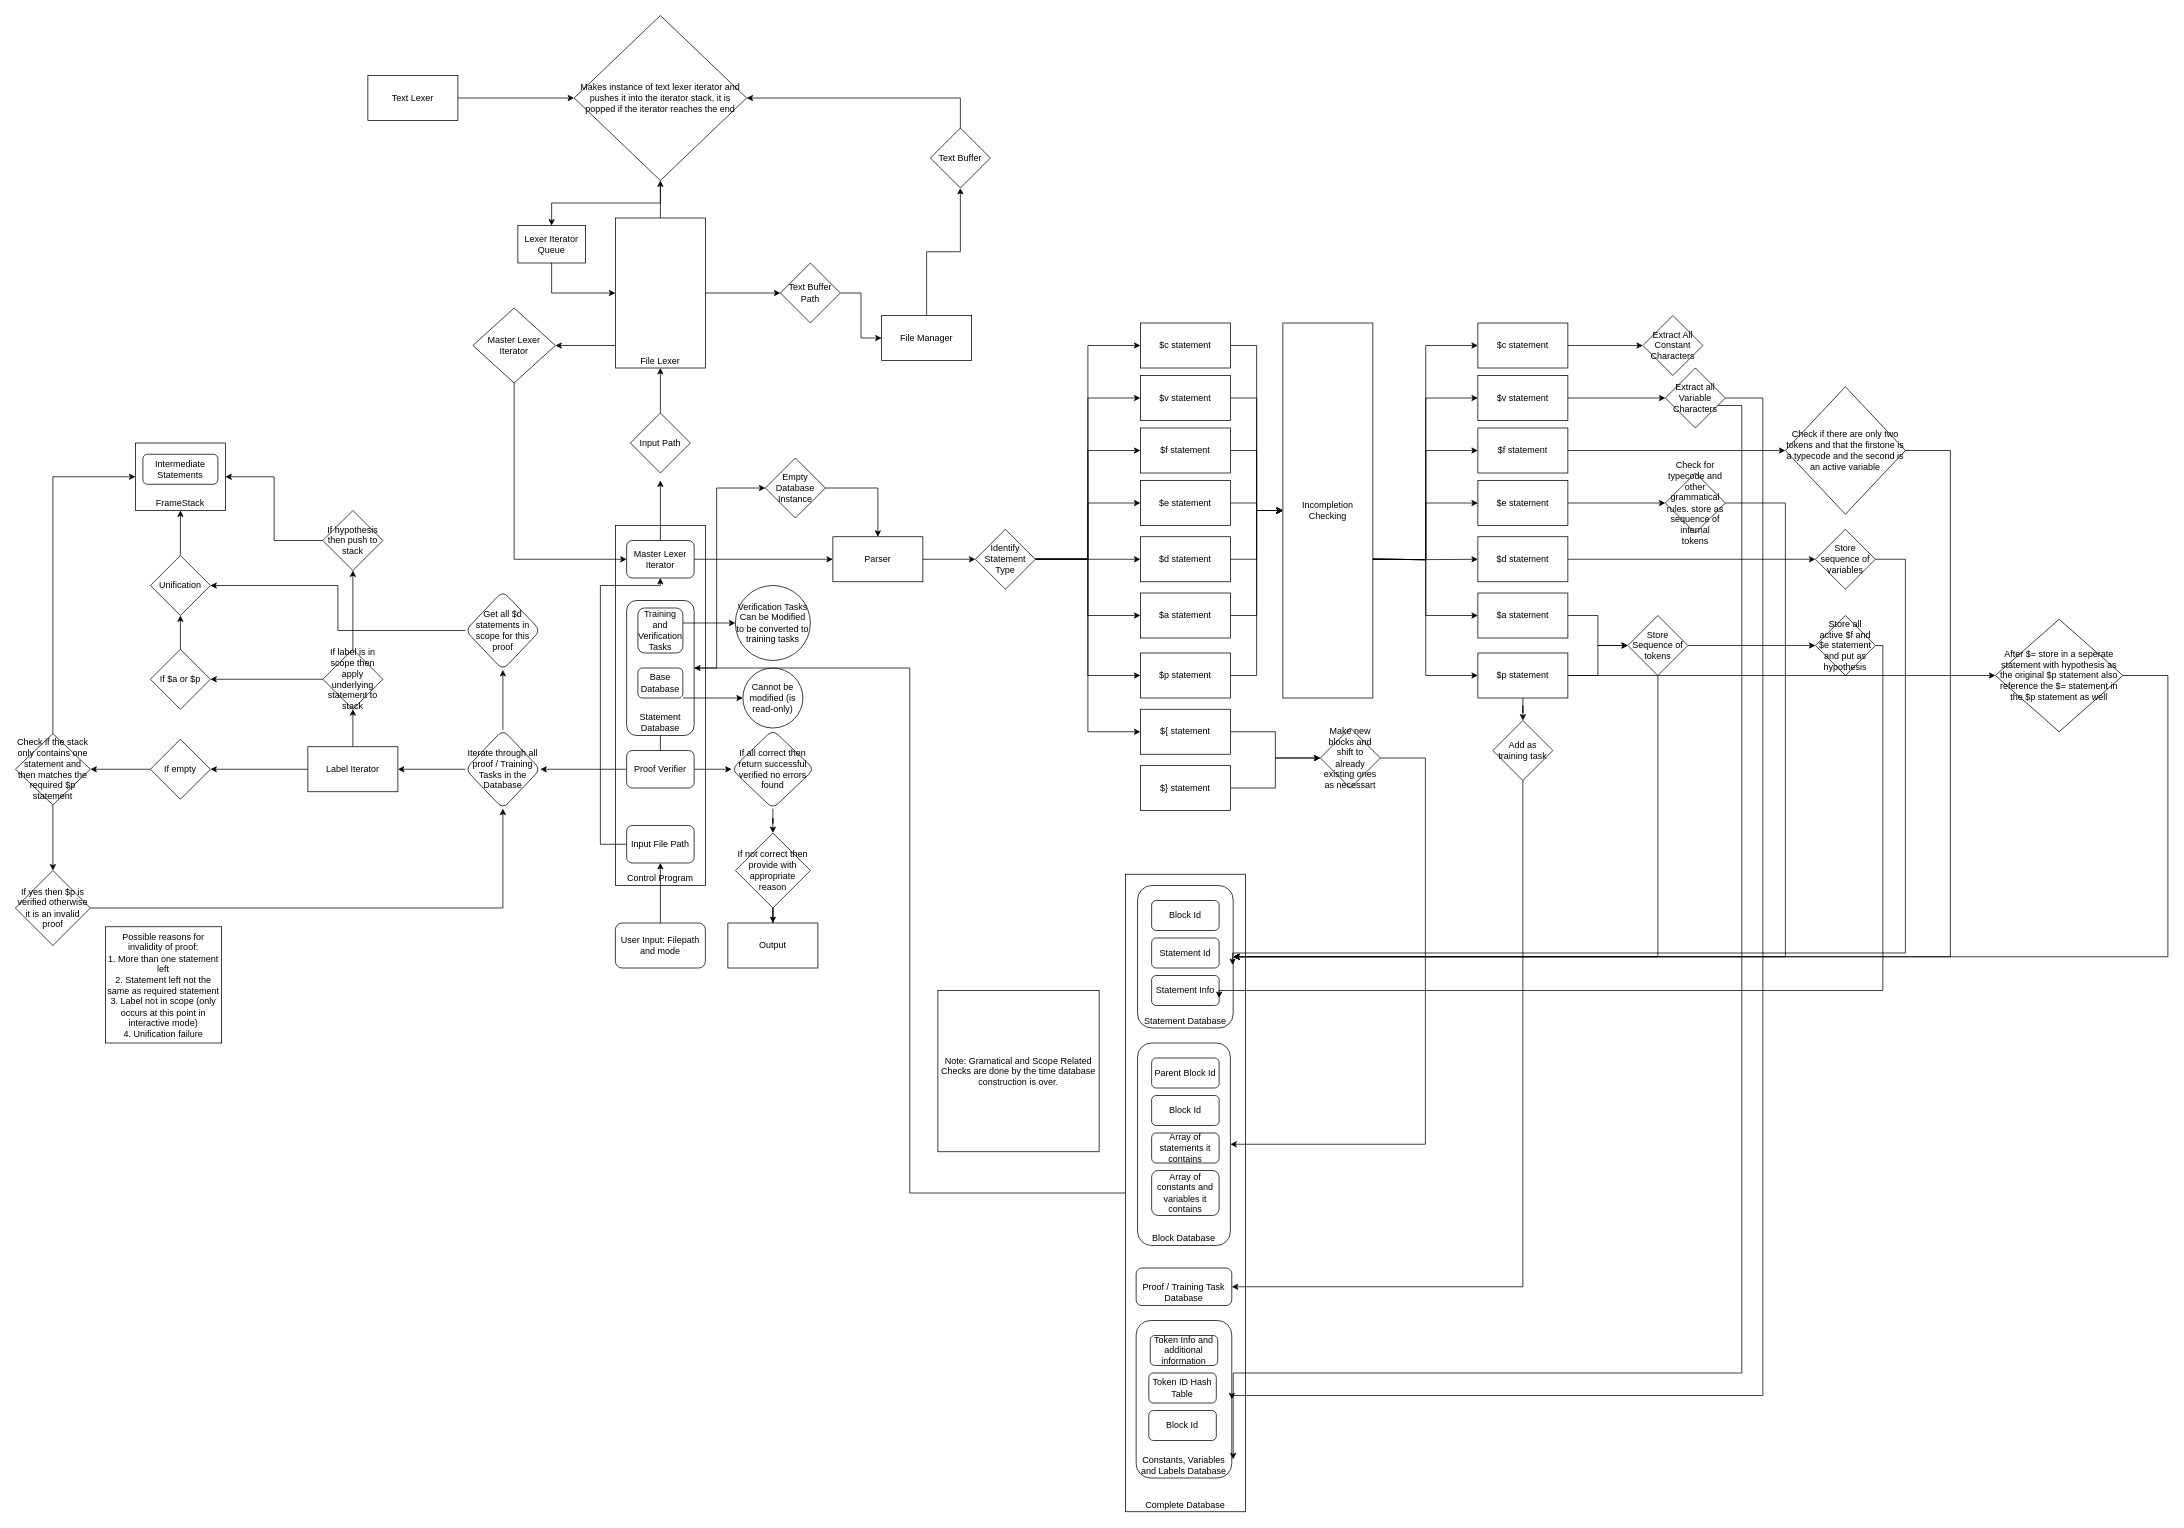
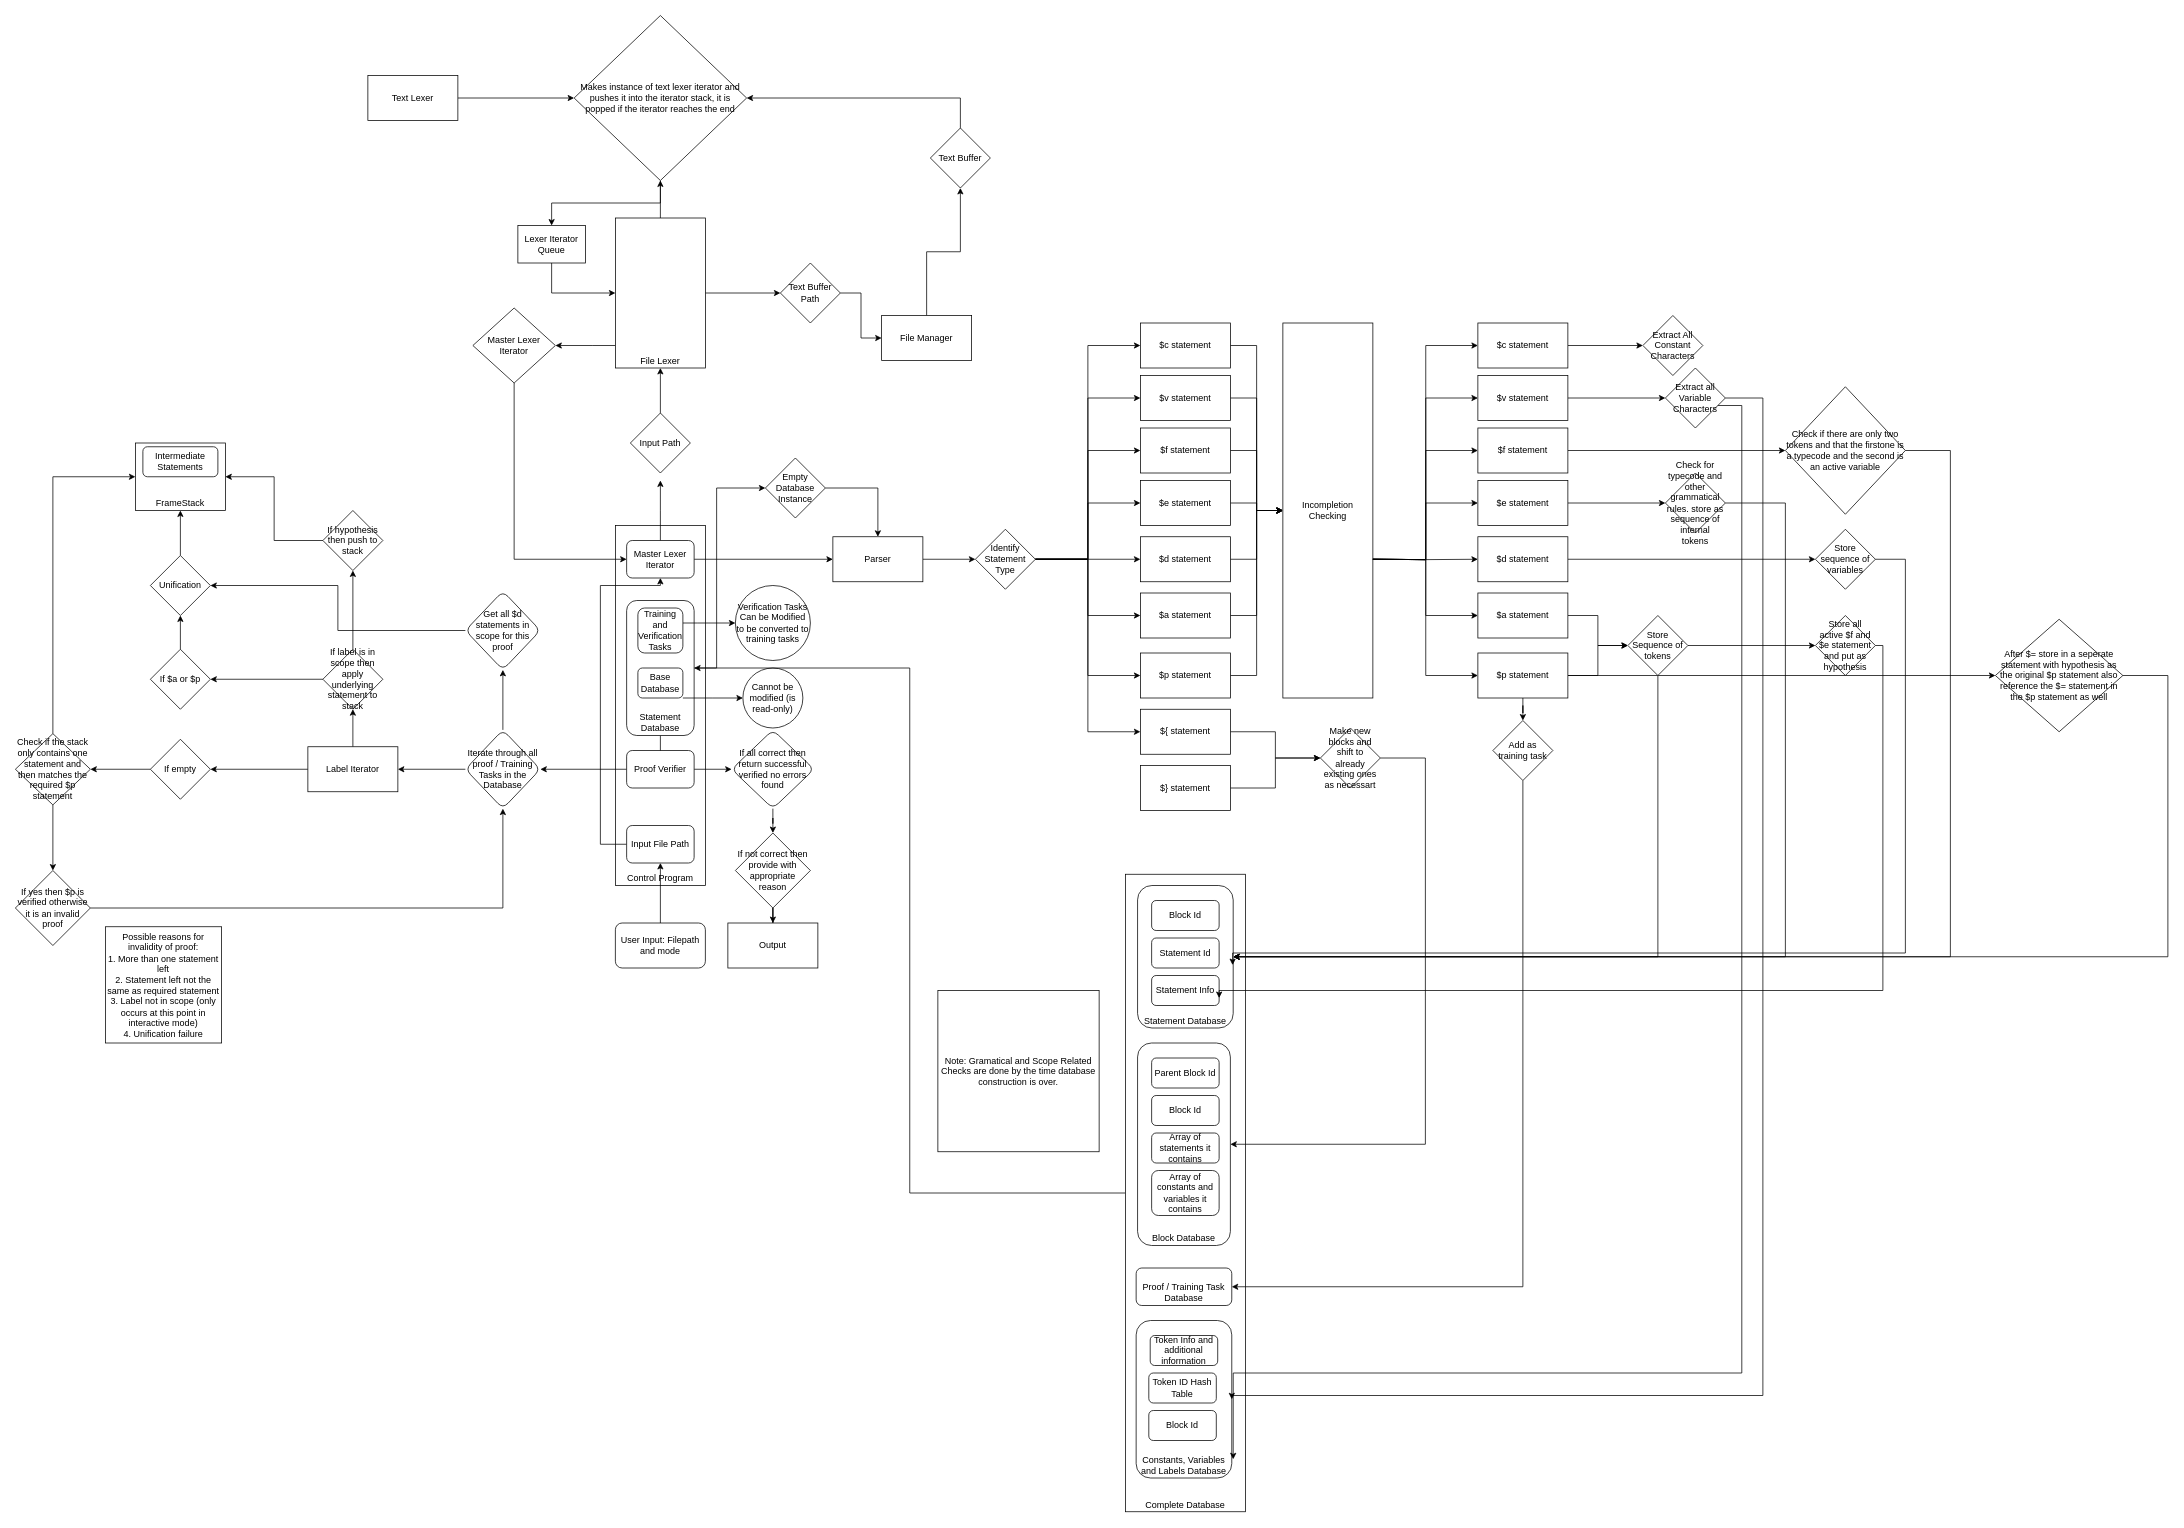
(180, 469) -> (180, 462)
